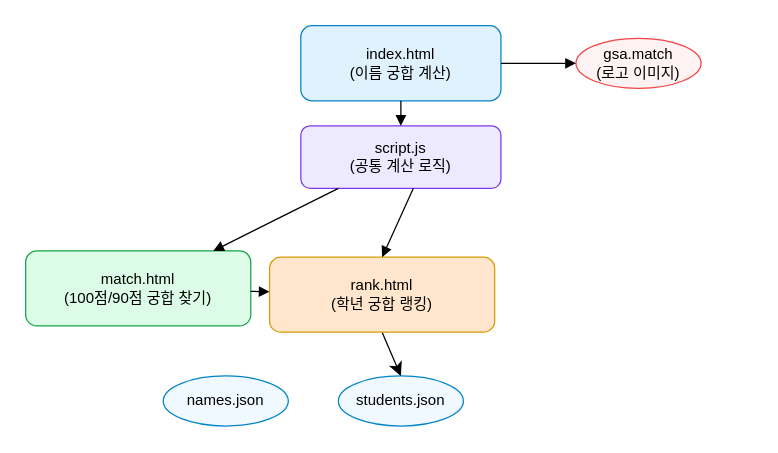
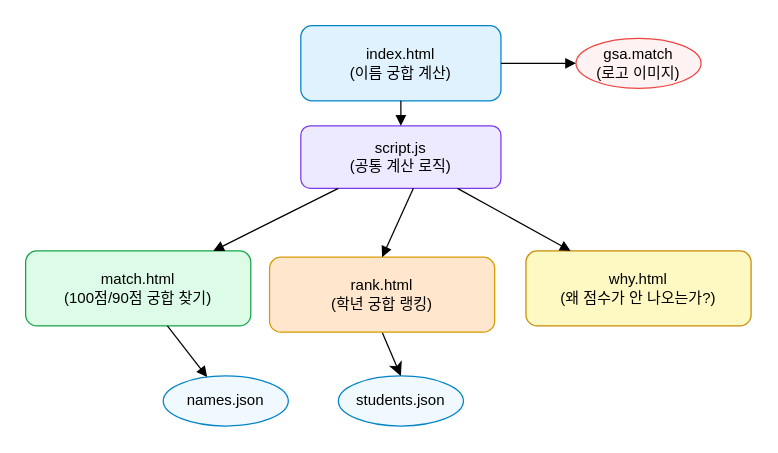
none -> (509, 217)
none -> (638, 288)
(255, 291) -> (184, 347)
